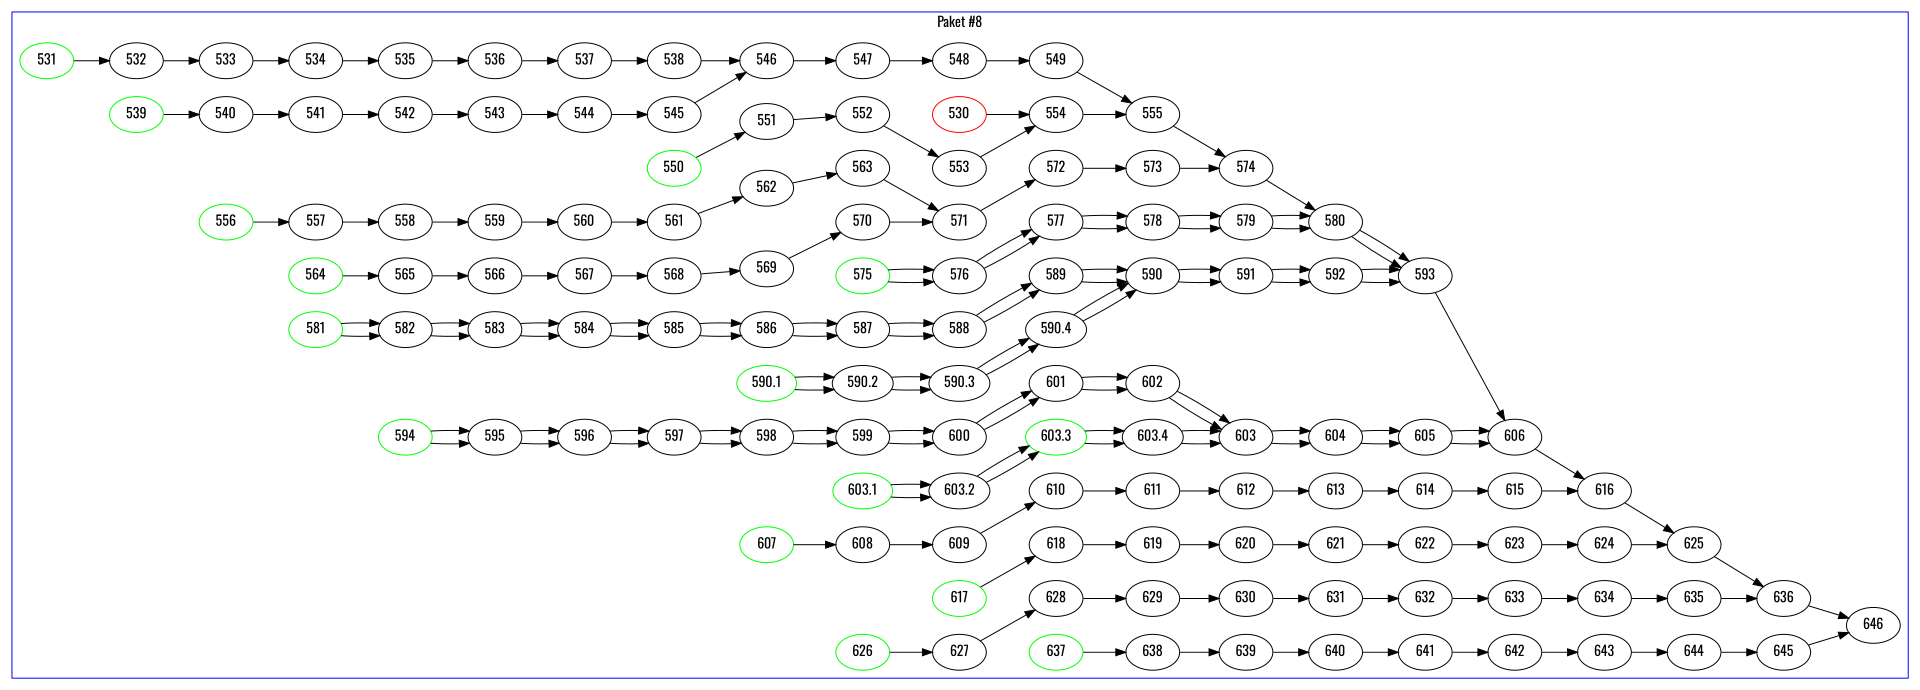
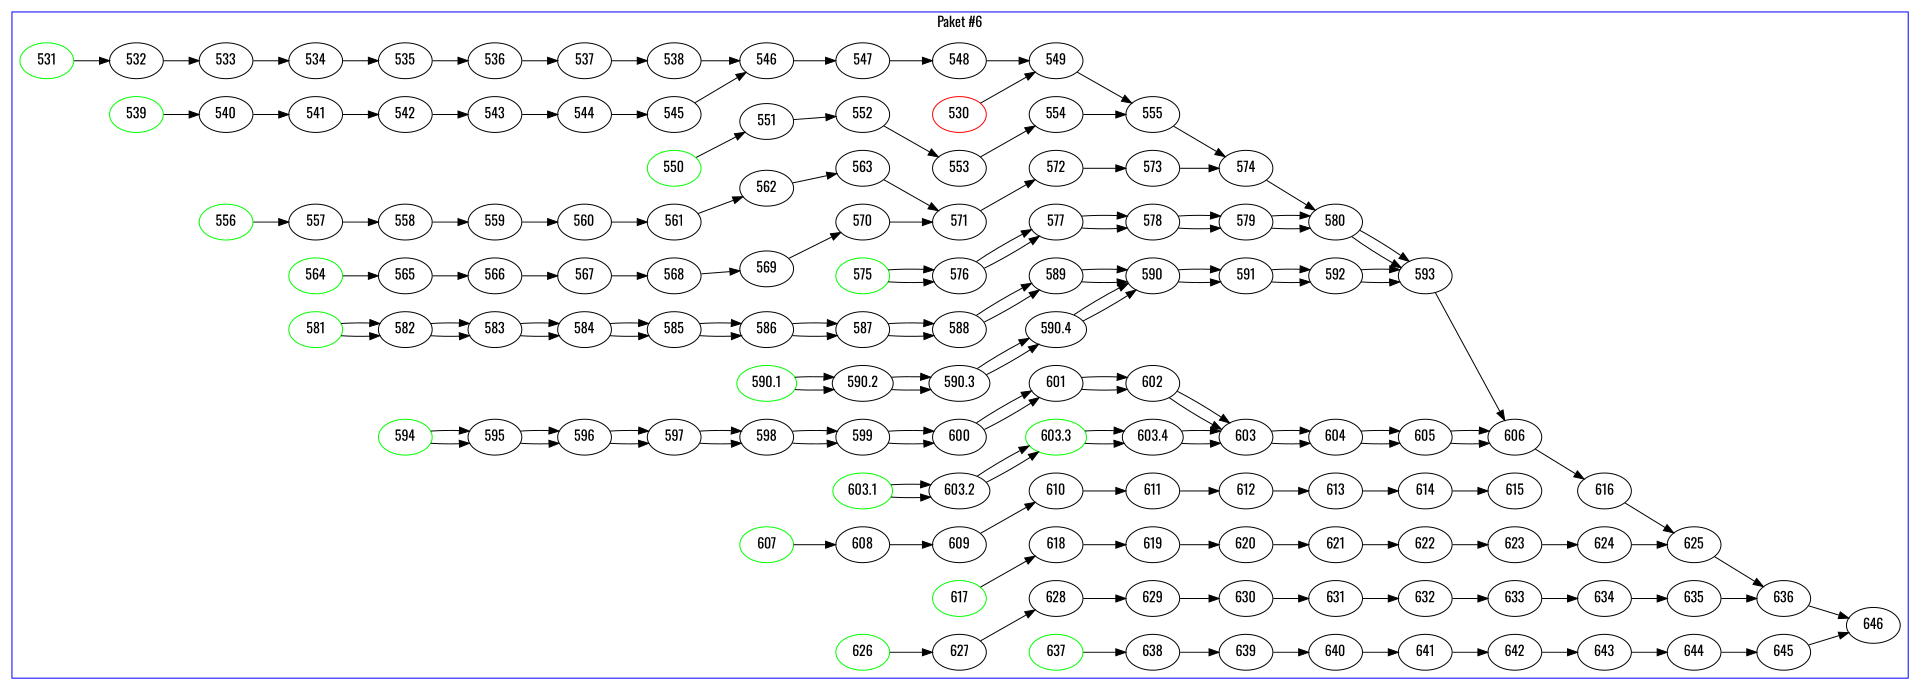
(960, 23) -> (960, 23)
(1003, 115) -> (1003, 90)
(1555, 491) -> none
